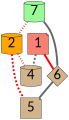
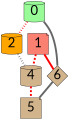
(34, 12) -> (34, 12)
(21, 60) -> (21, 60)
(35, 60) -> (35, 60)
(15, 77) -> (31, 92)
